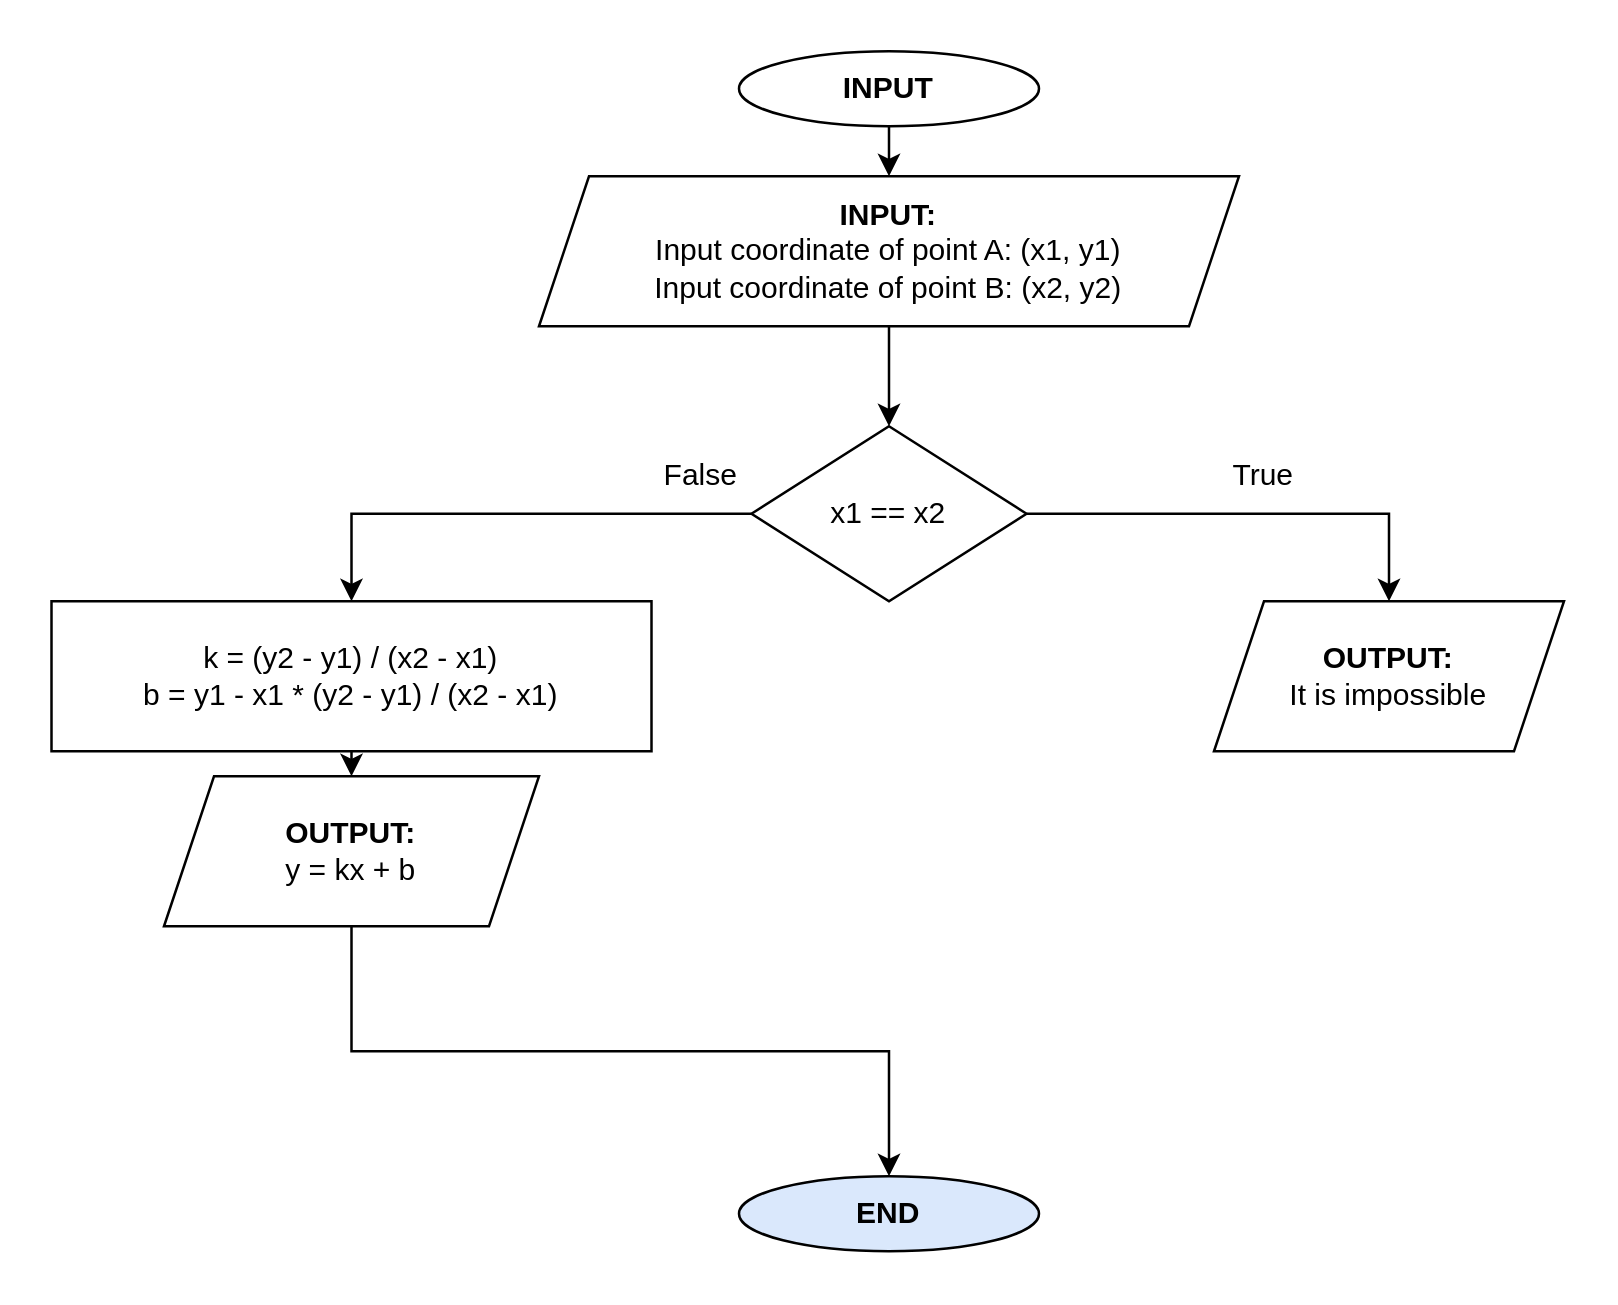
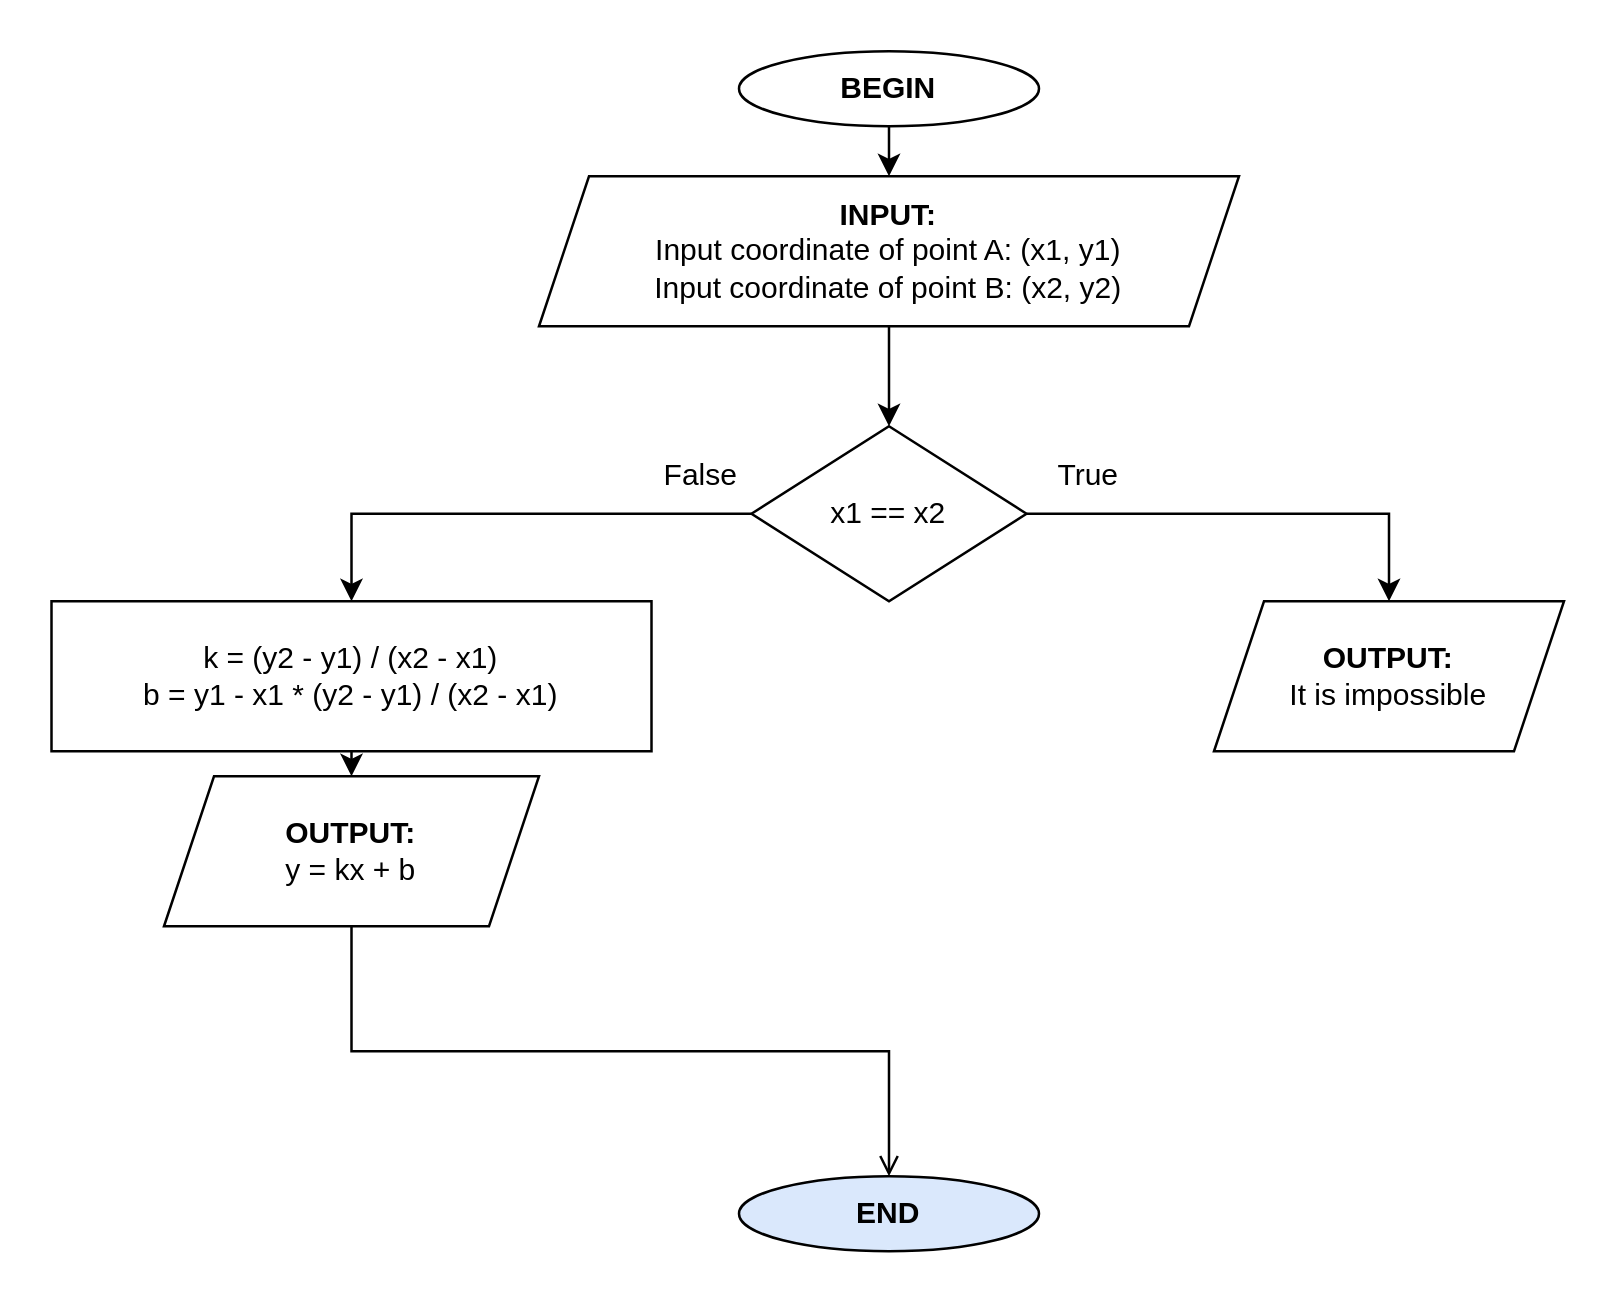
(889, 89) -> (889, 89)
(1264, 476) -> (1089, 476)
(889, 1158) -> (889, 1162)
